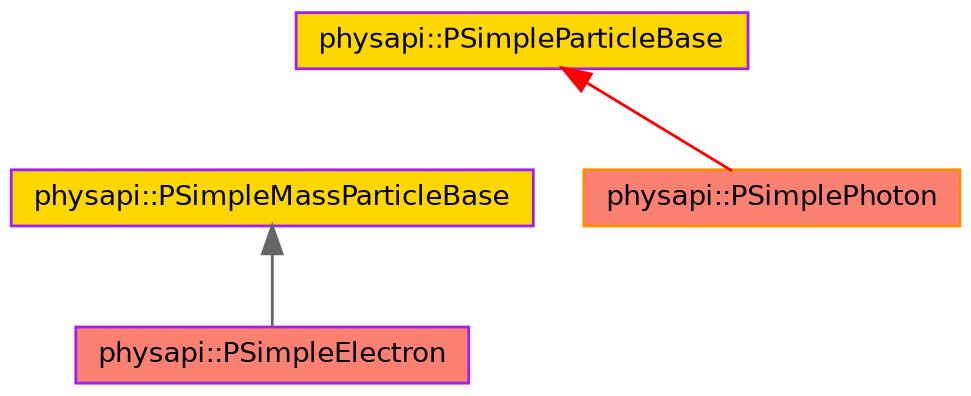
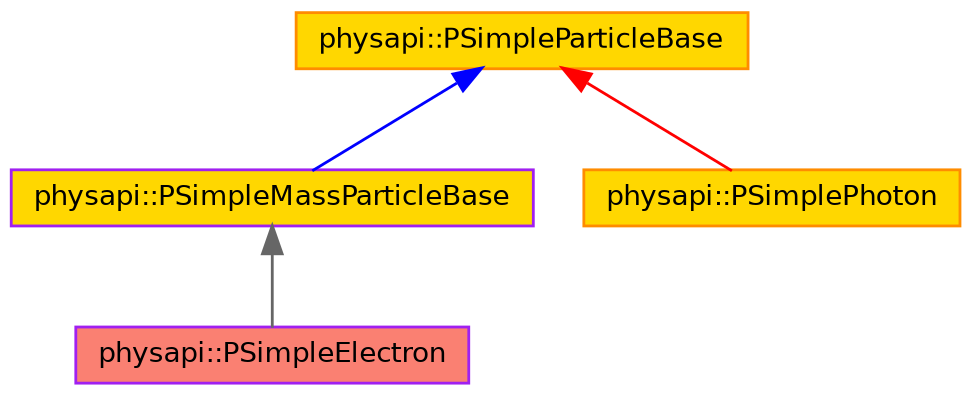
(522, 41) -> (522, 41)
none -> (385, 127)
(772, 198) -> (772, 198)
